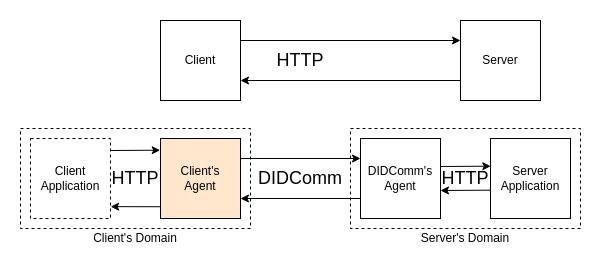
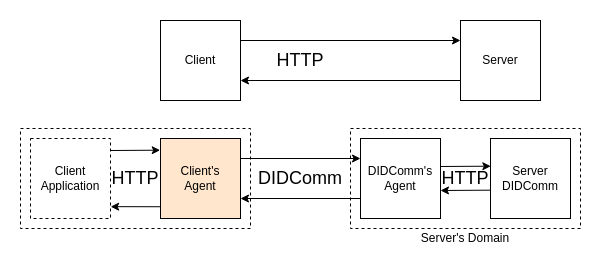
(531, 179) -> (531, 179)
(136, 239) -> none
